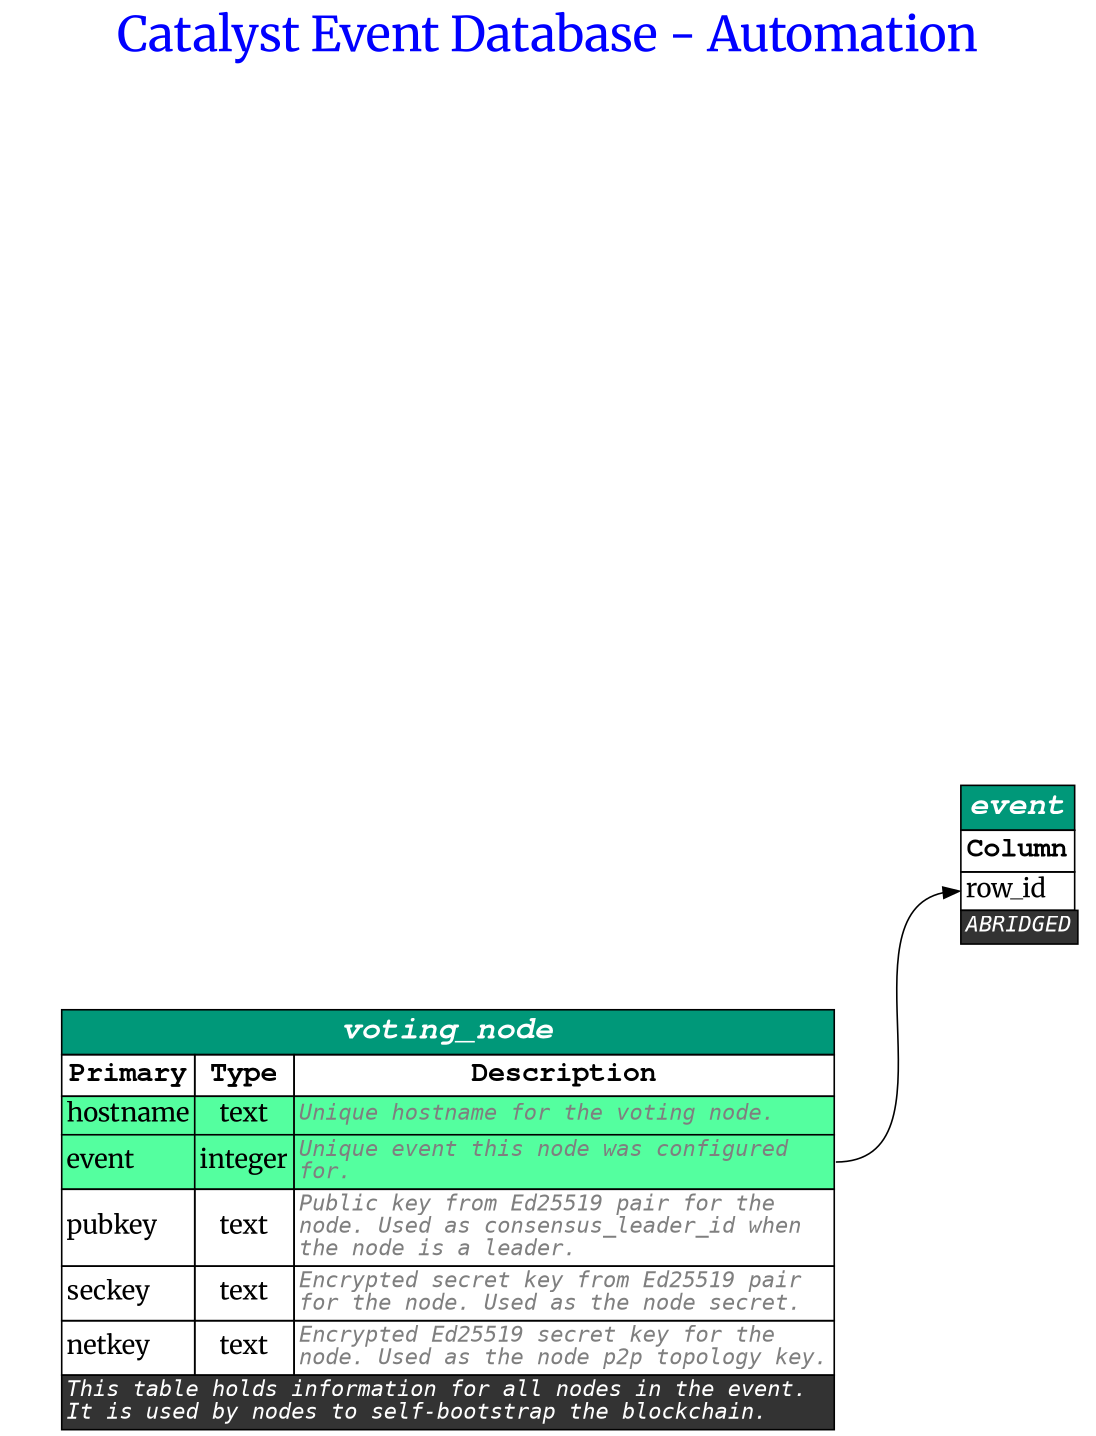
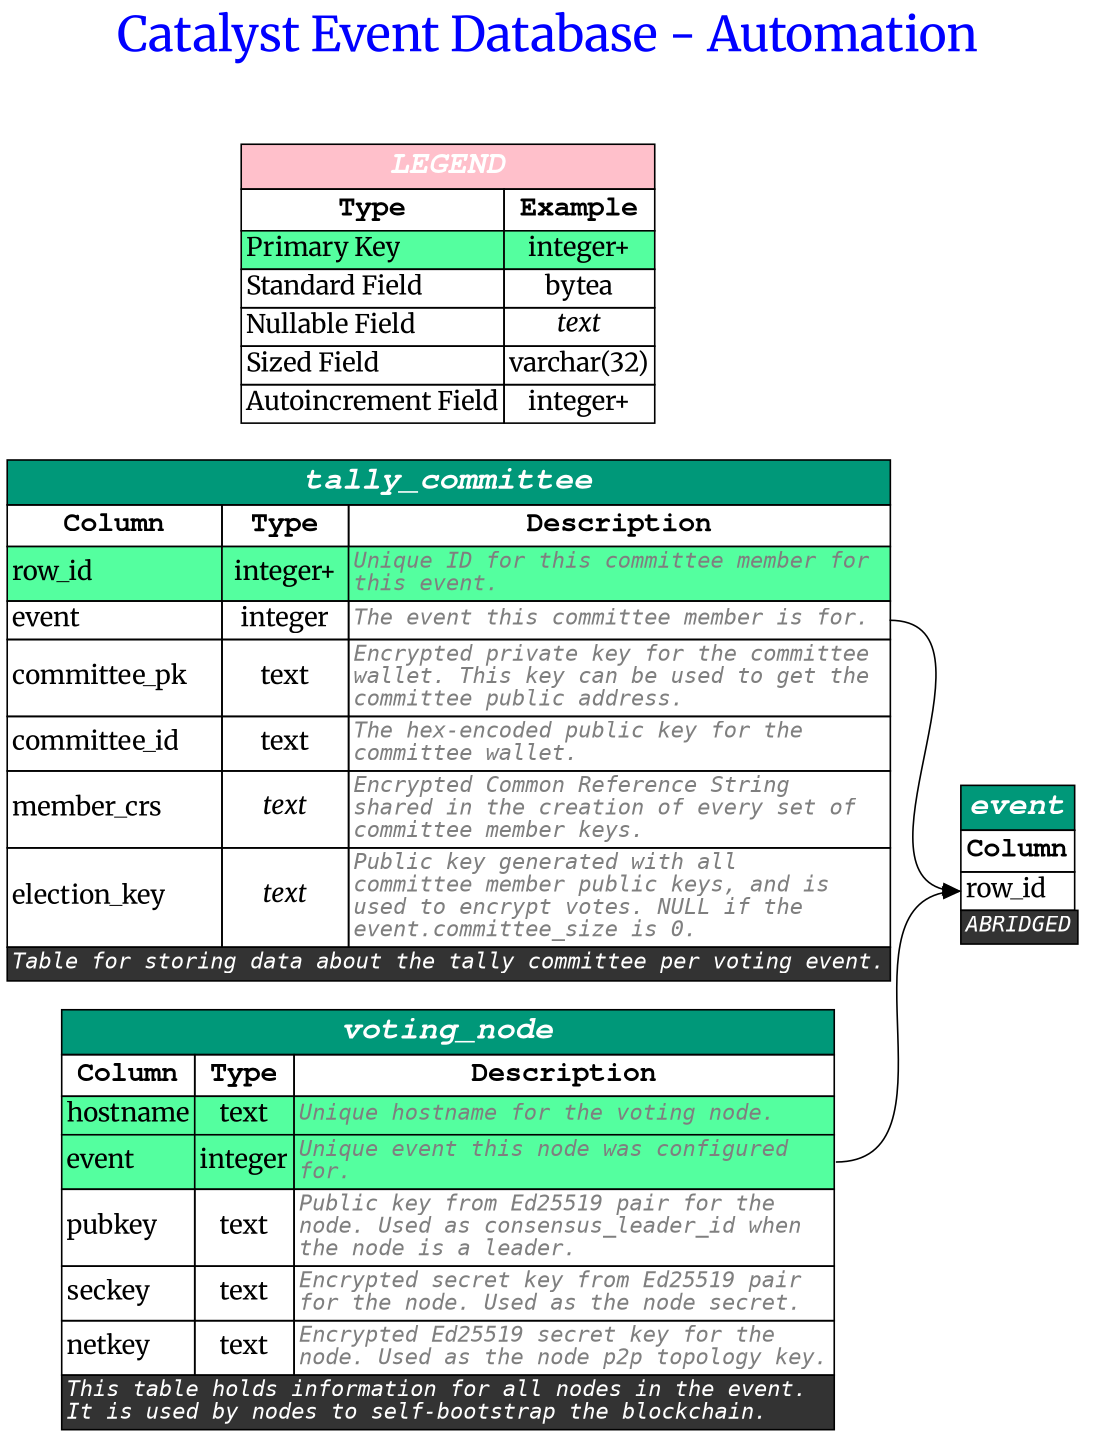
none -> (448, 284)
none -> (448, 720)
(128, 1072) -> (128, 1072)
